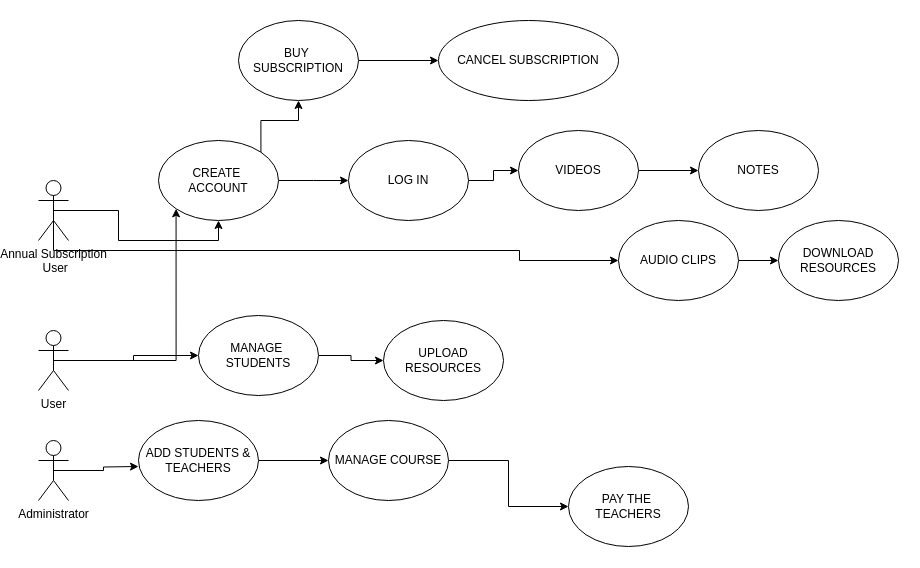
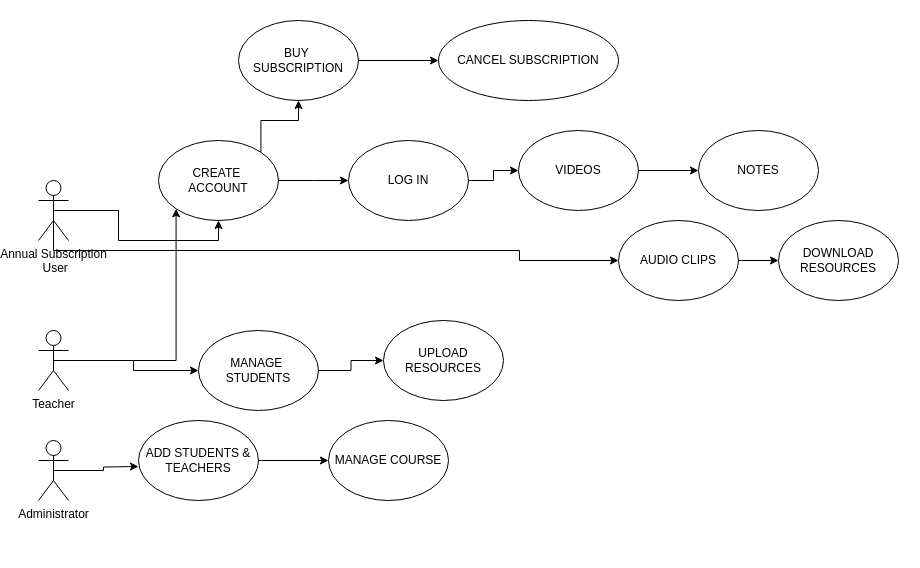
(259, 356) -> (259, 371)
(54, 405) -> (54, 405)
(509, 480) -> none
(629, 507) -> none
